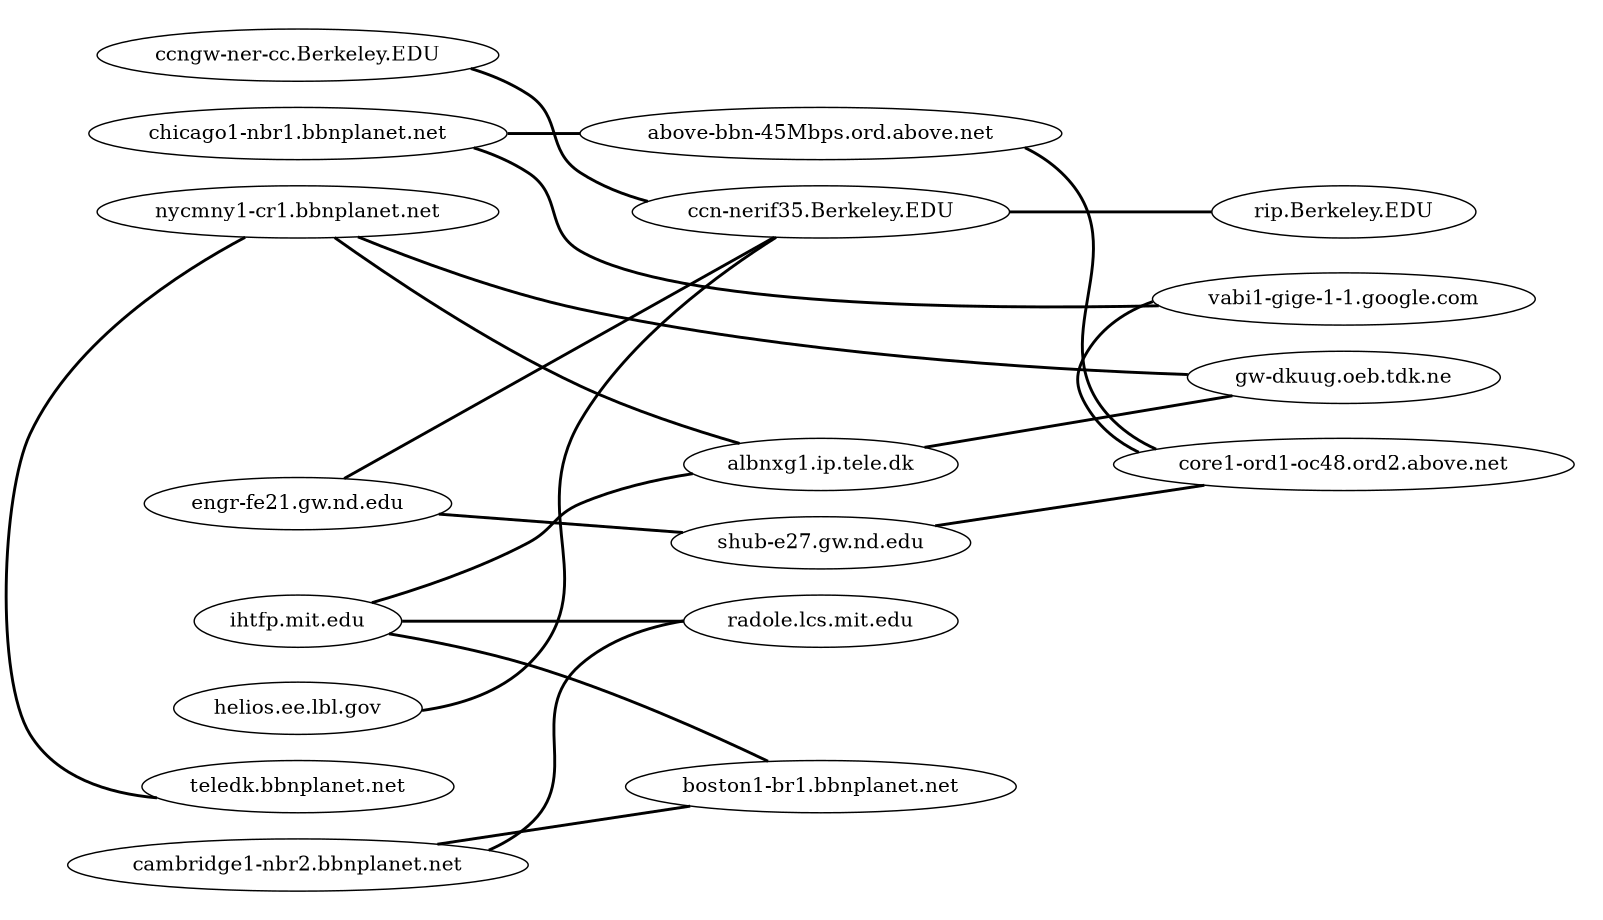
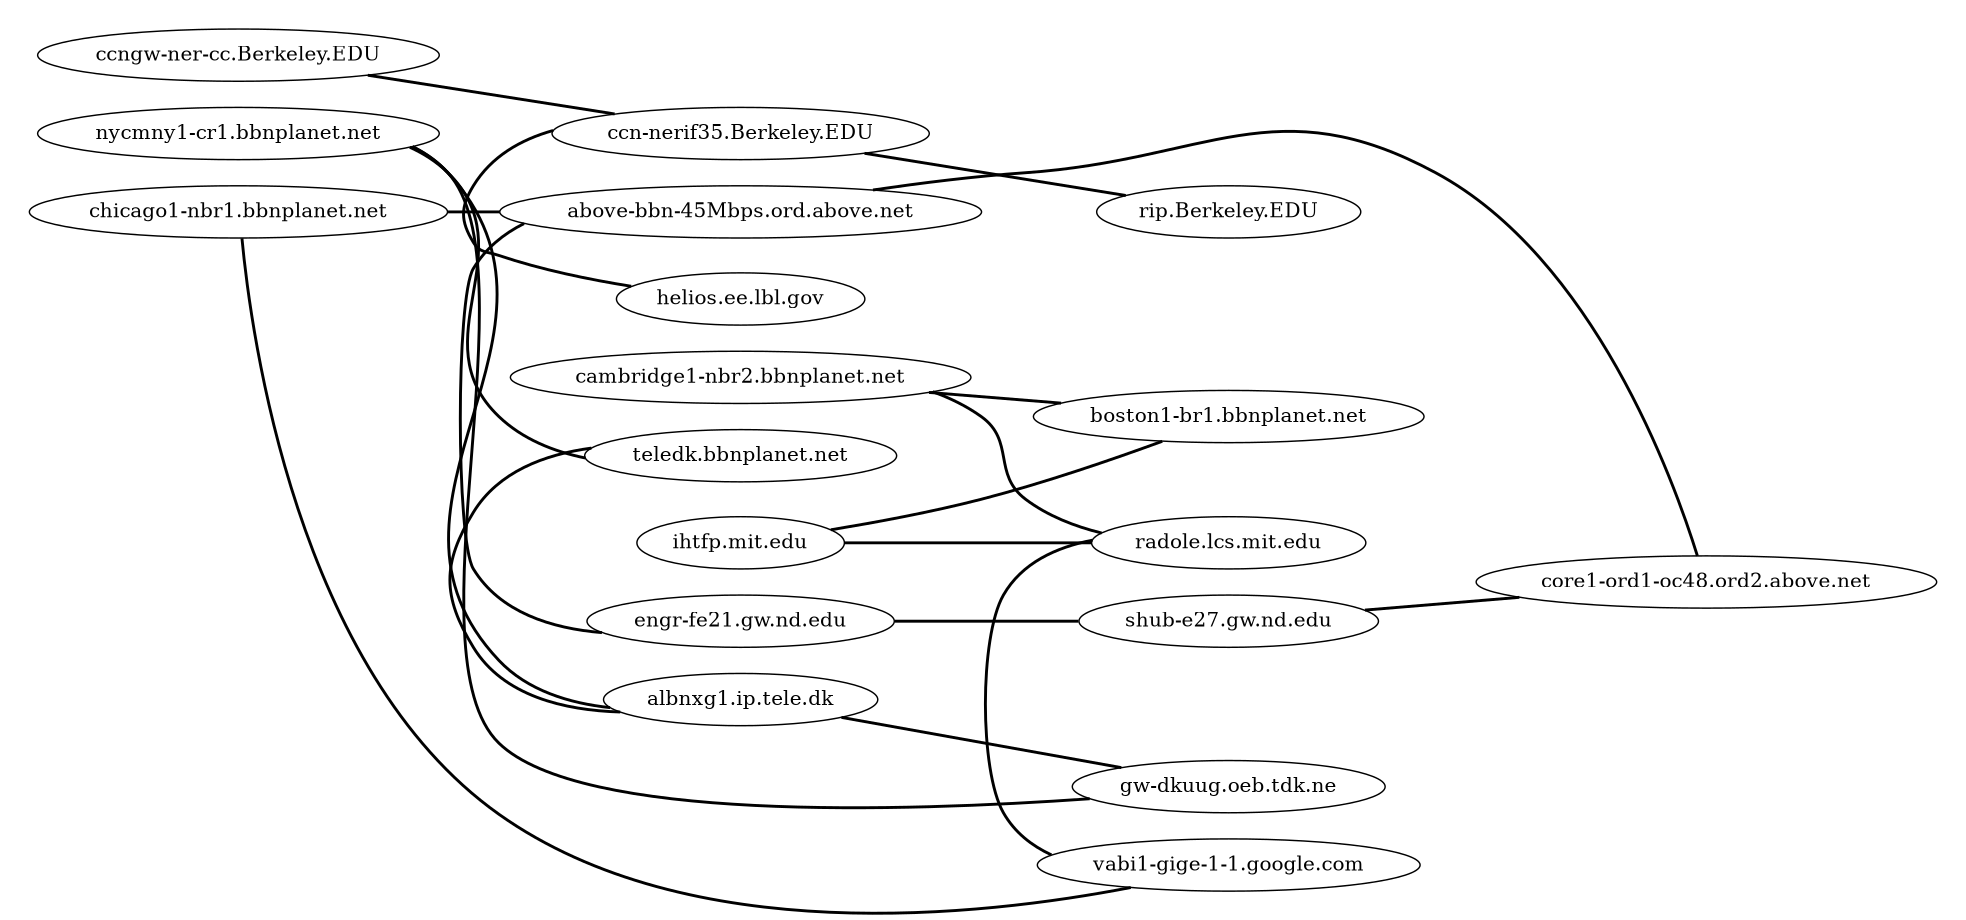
(559, 358) -> (460, 420)
(1078, 383) -> (986, 682)
(534, 539) -> (479, 655)
